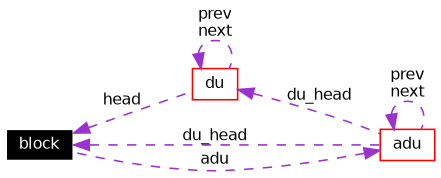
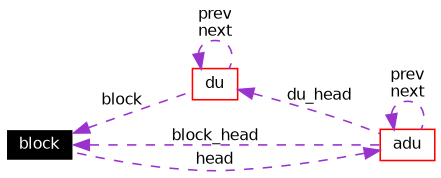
(122, 101) -> (122, 101)
(215, 136) -> (215, 136)
(215, 160) -> (215, 160)
